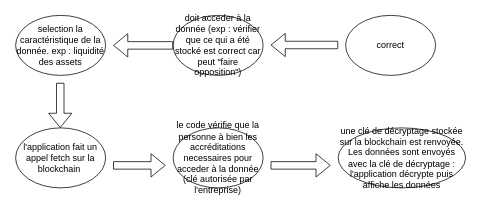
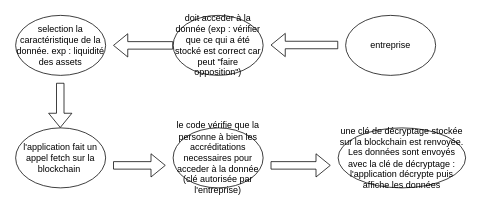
(390, 45) -> (390, 45)
